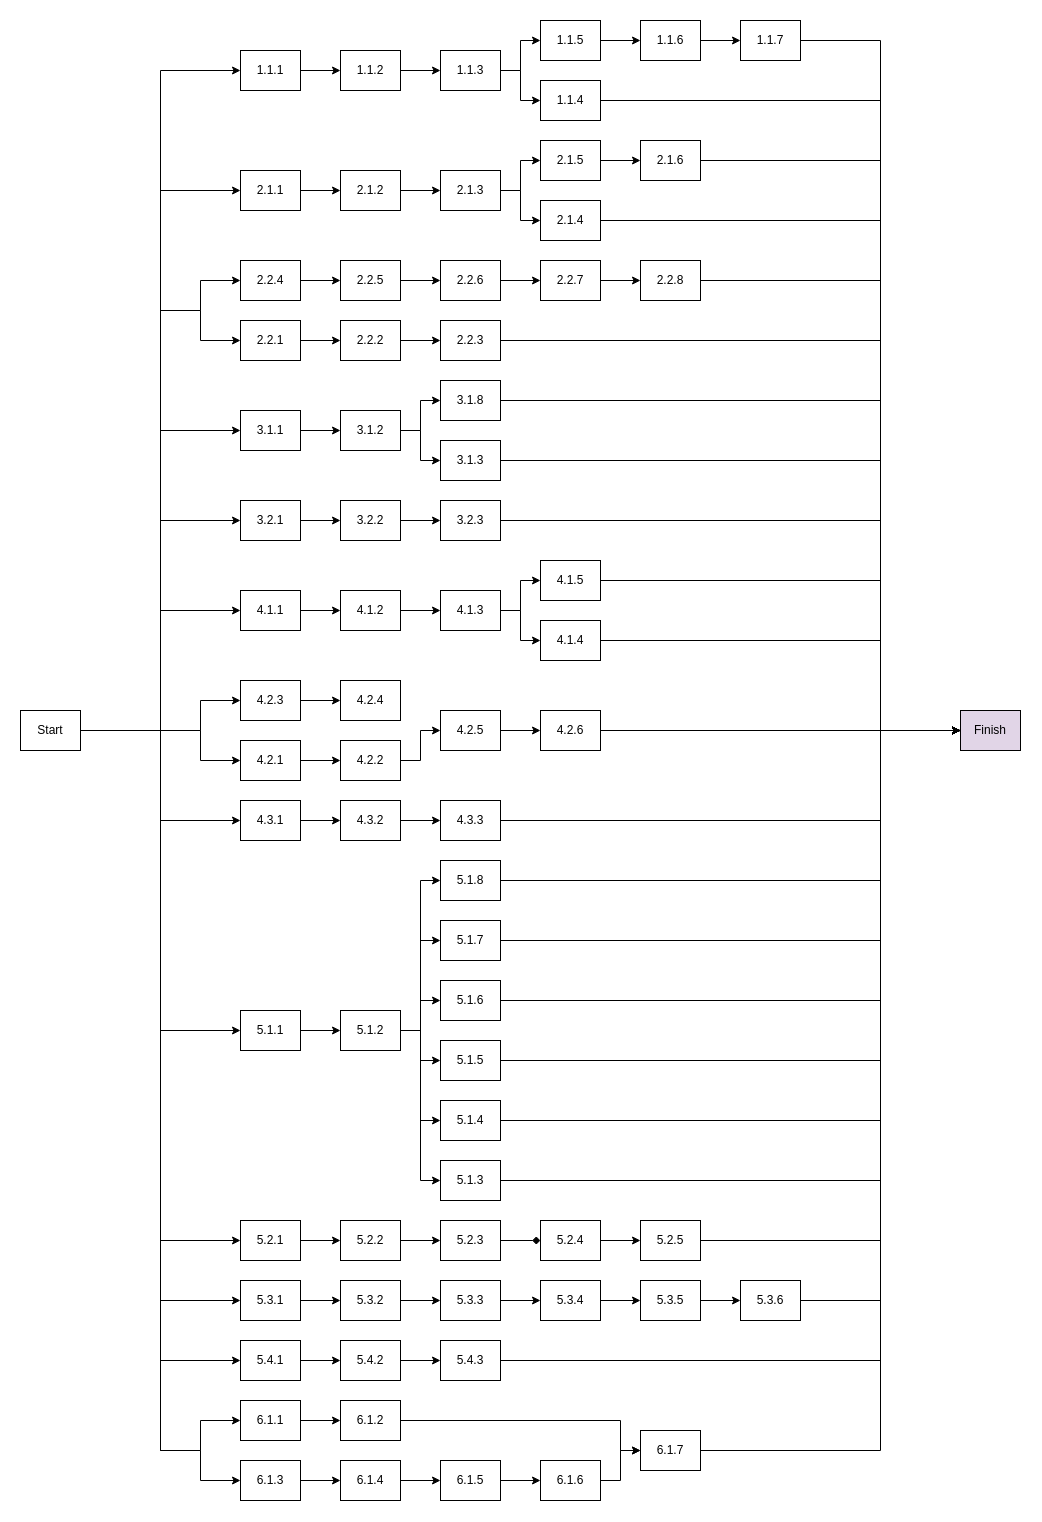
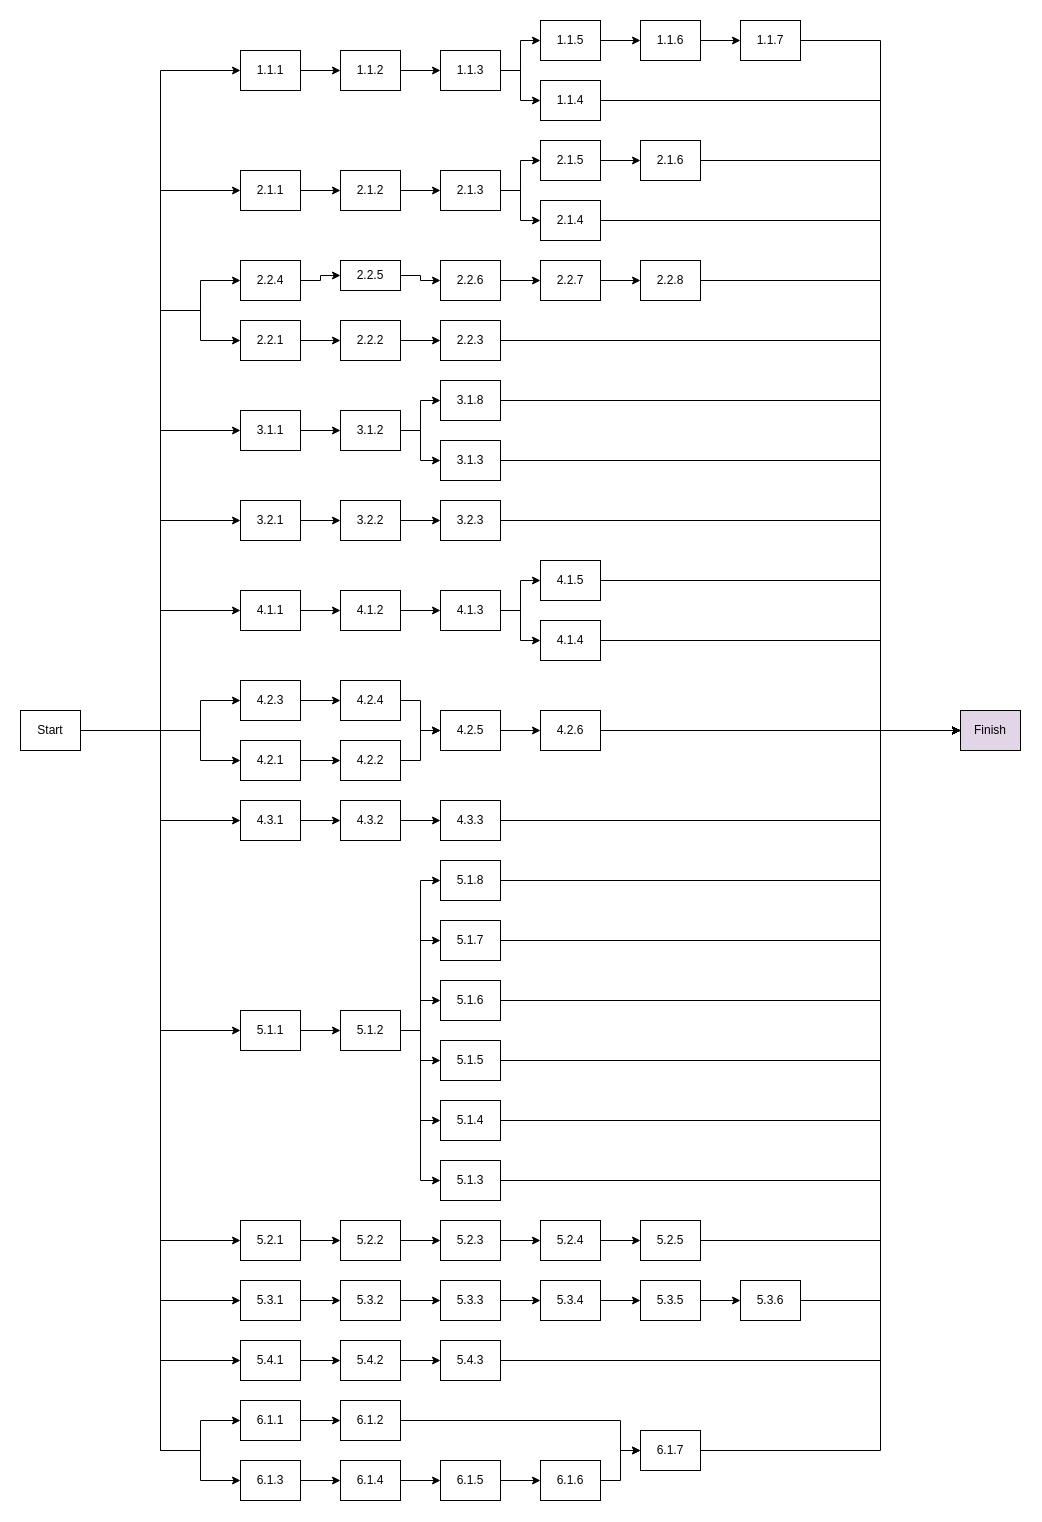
(371, 281) -> (371, 276)
none -> (421, 705)
(532, 1241) -> (532, 1241)
